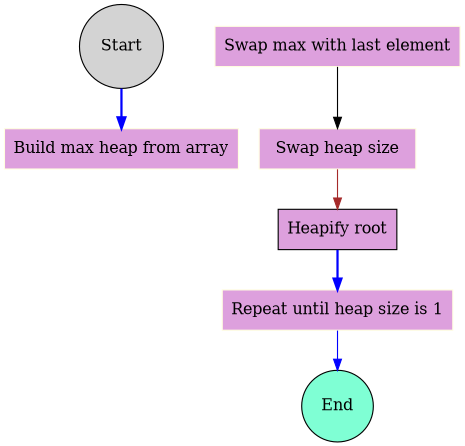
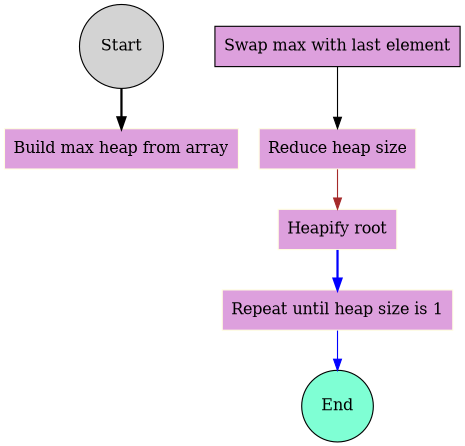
(338, 46) -> (338, 46)
(121, 103) -> (121, 103)
(338, 149) -> (338, 149)
(338, 229) -> (338, 229)
